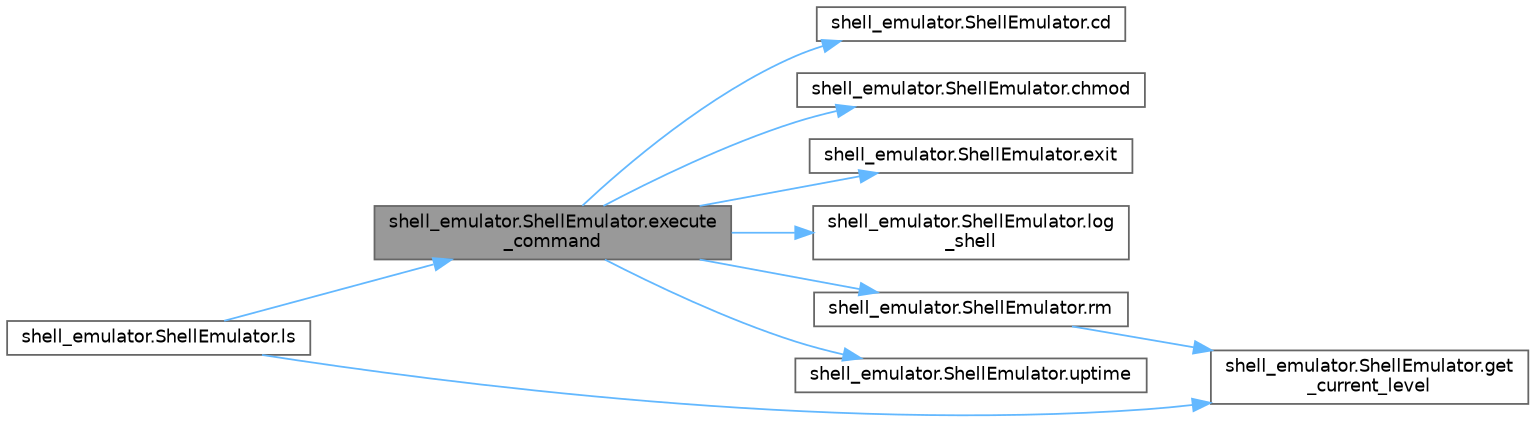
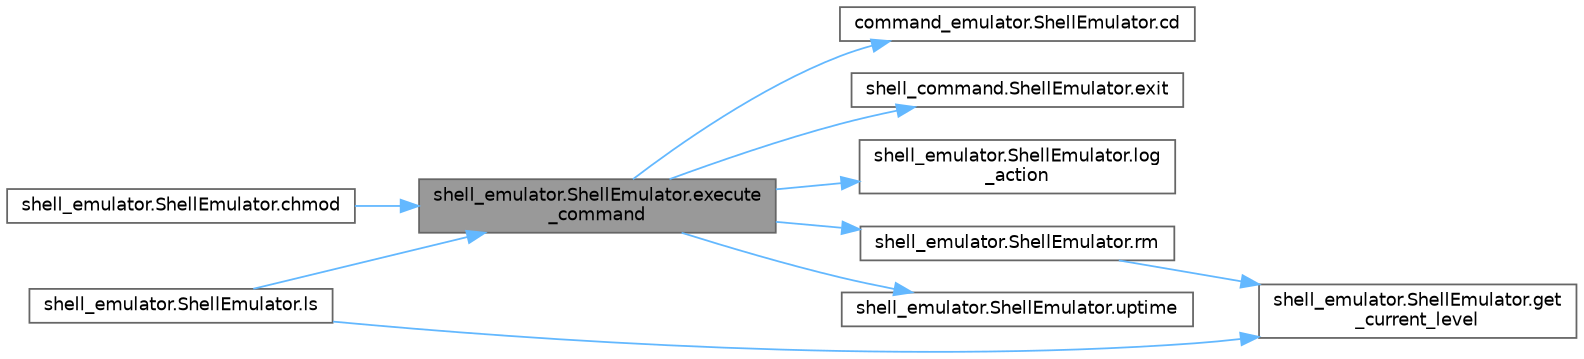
(971, 24) -> (1017, 24)
(717, 151) -> (378, 206)
(971, 156) -> (1017, 90)
(971, 233) -> (1017, 167)
